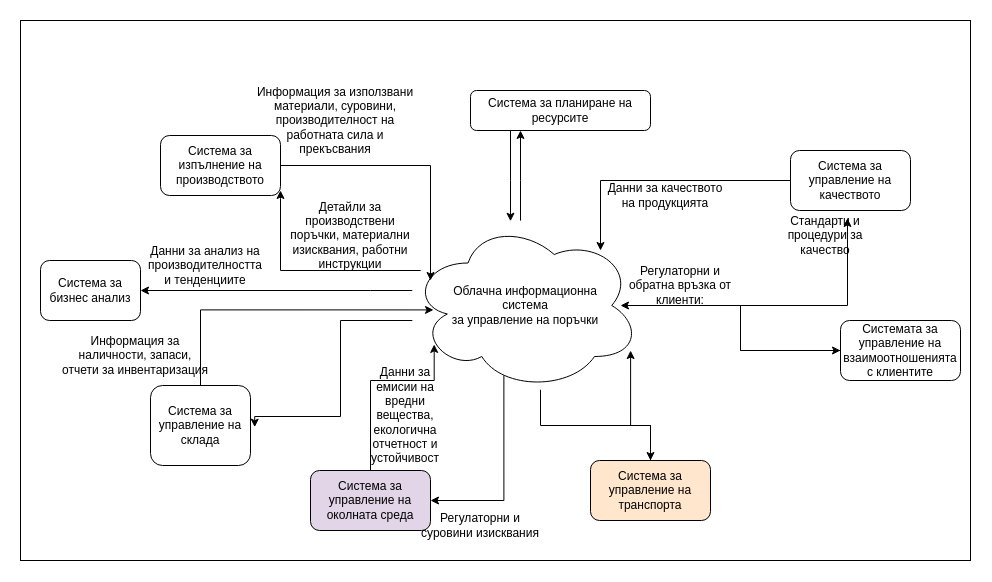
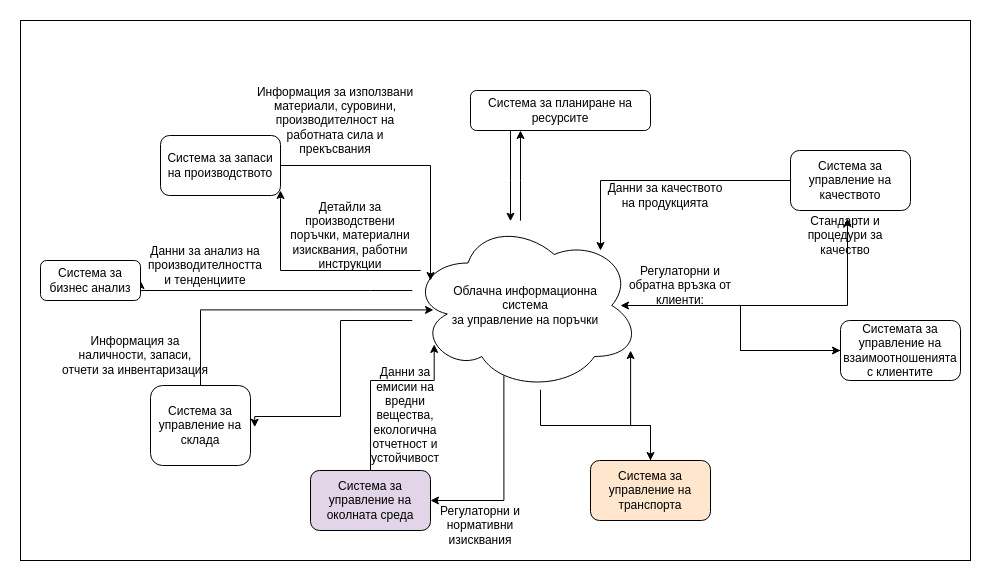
(221, 166) -> (221, 166)
(826, 236) -> (846, 236)
(91, 291) -> (91, 281)
(481, 526) -> (481, 526)
